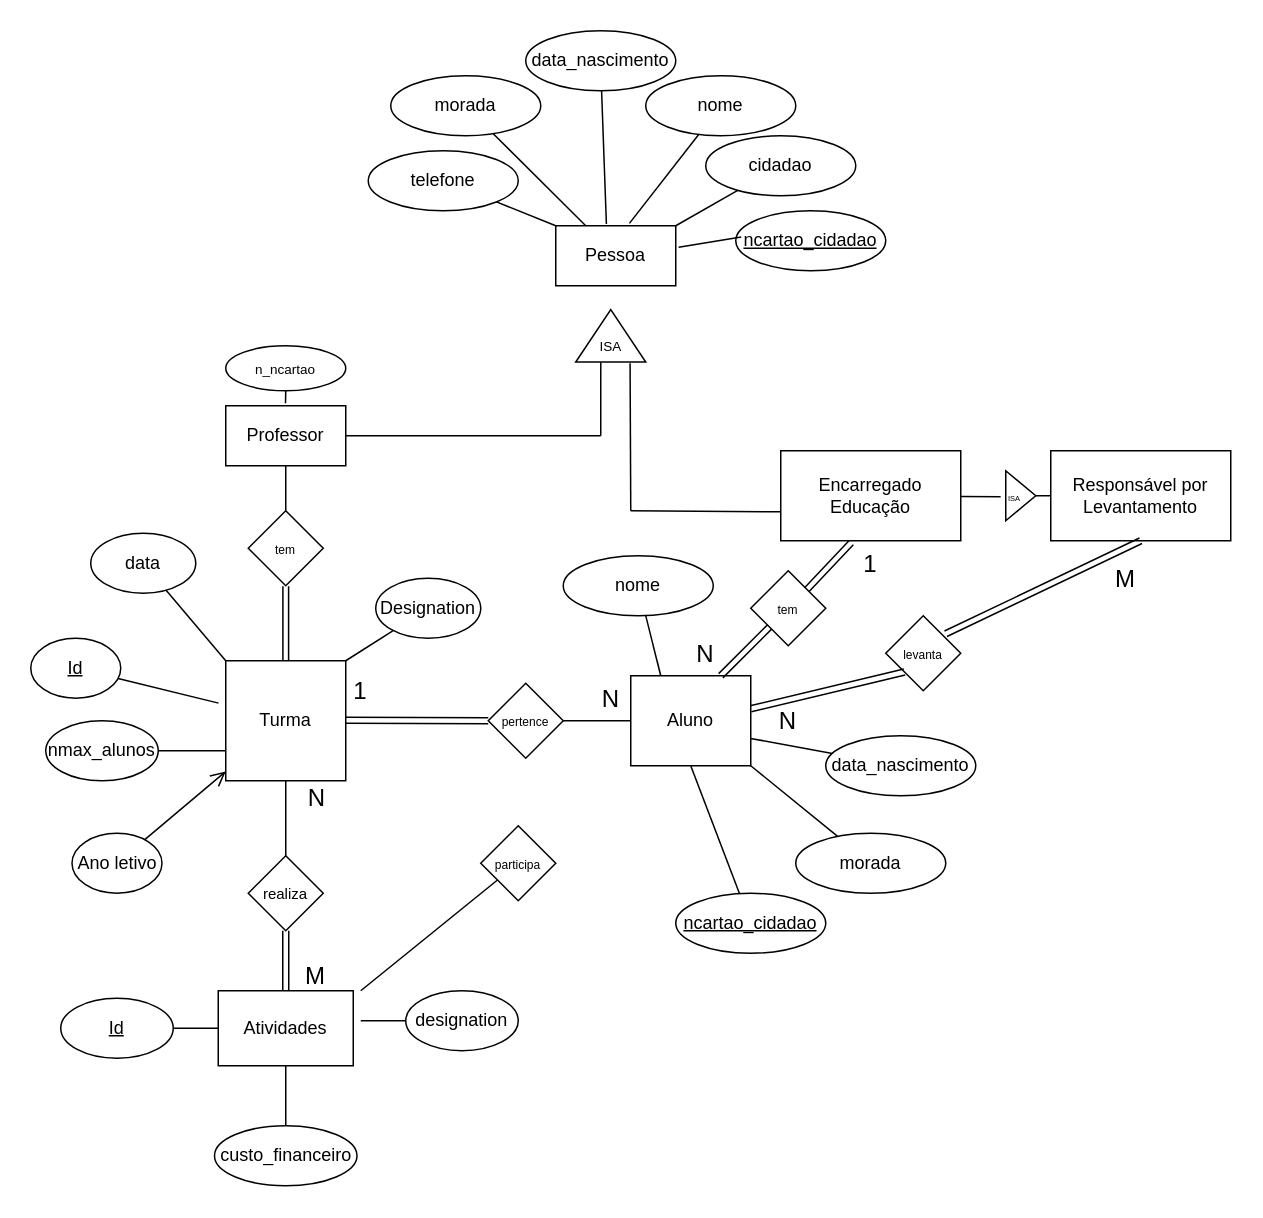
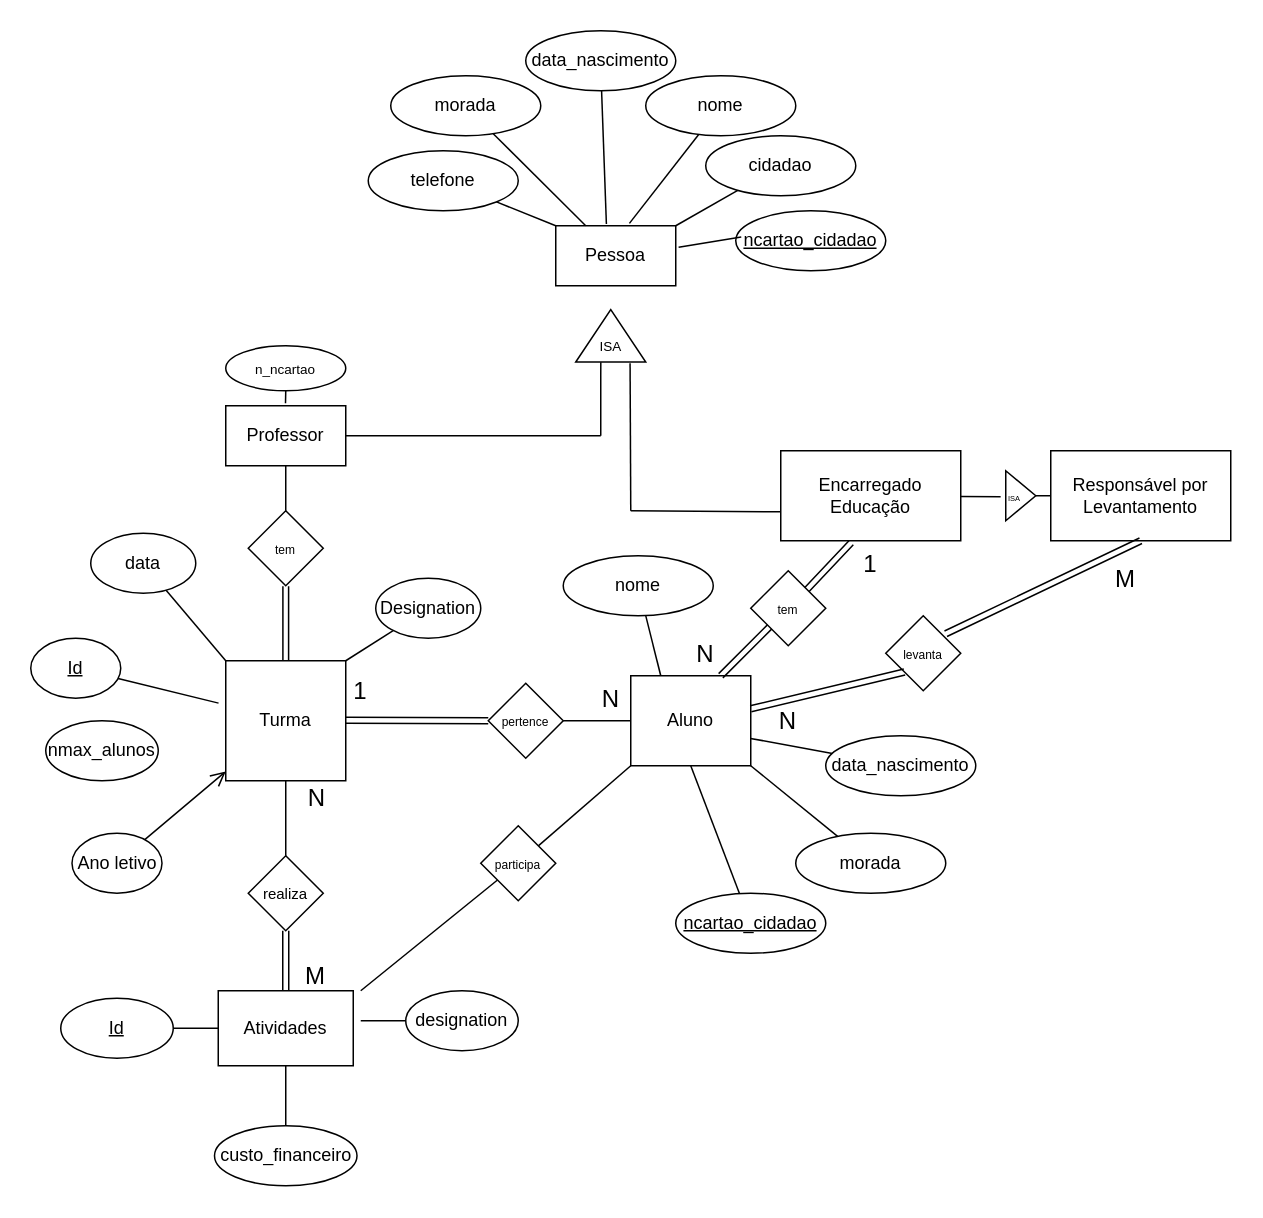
(192, 751) -> none
none -> (585, 805)
